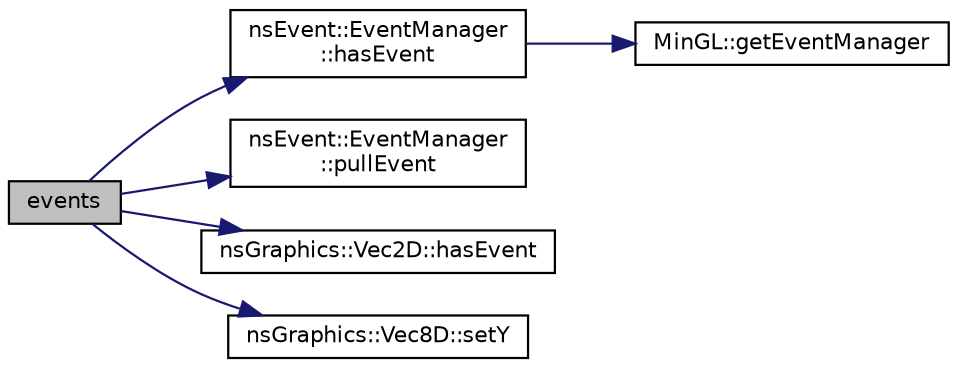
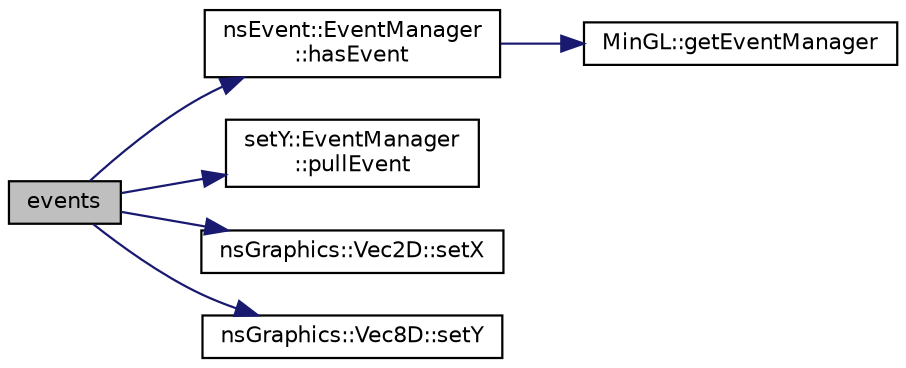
(378, 153) -> (352, 153)
(378, 252) -> (352, 252)
